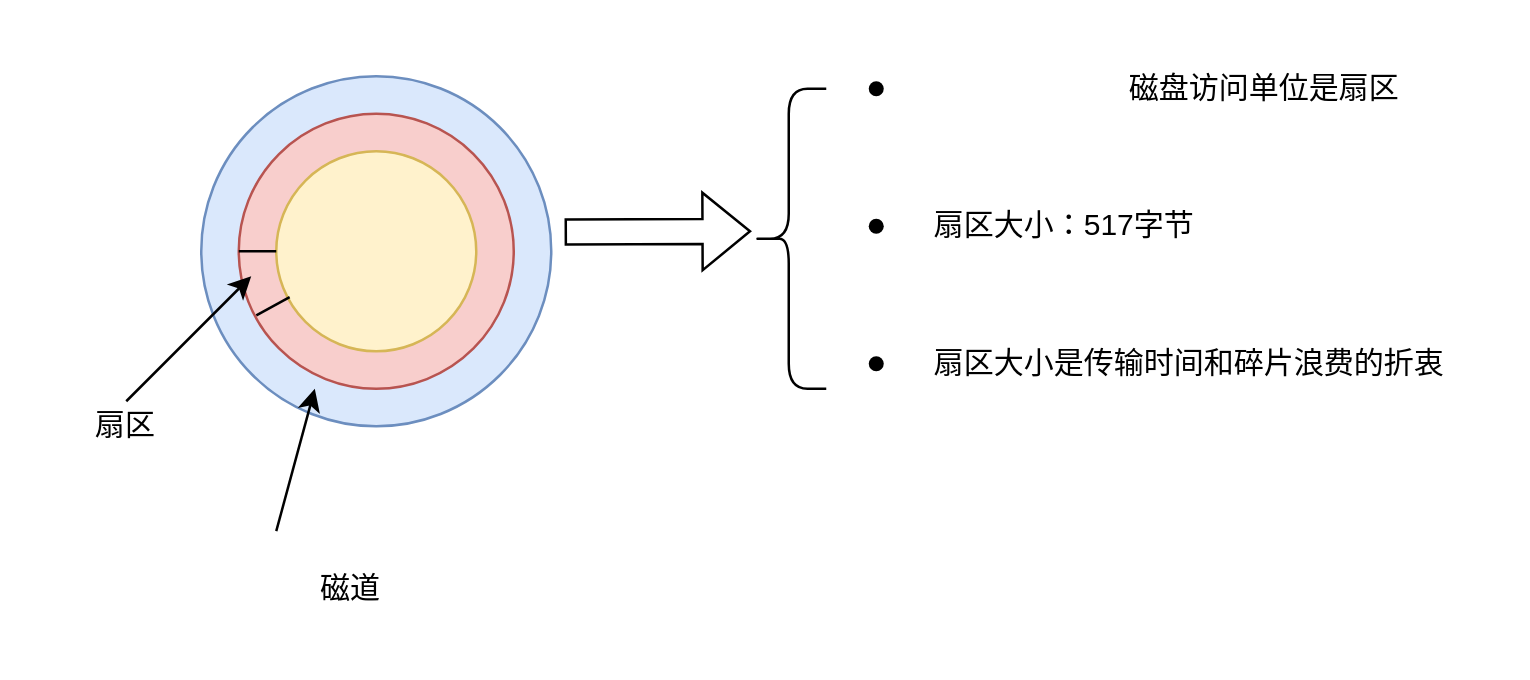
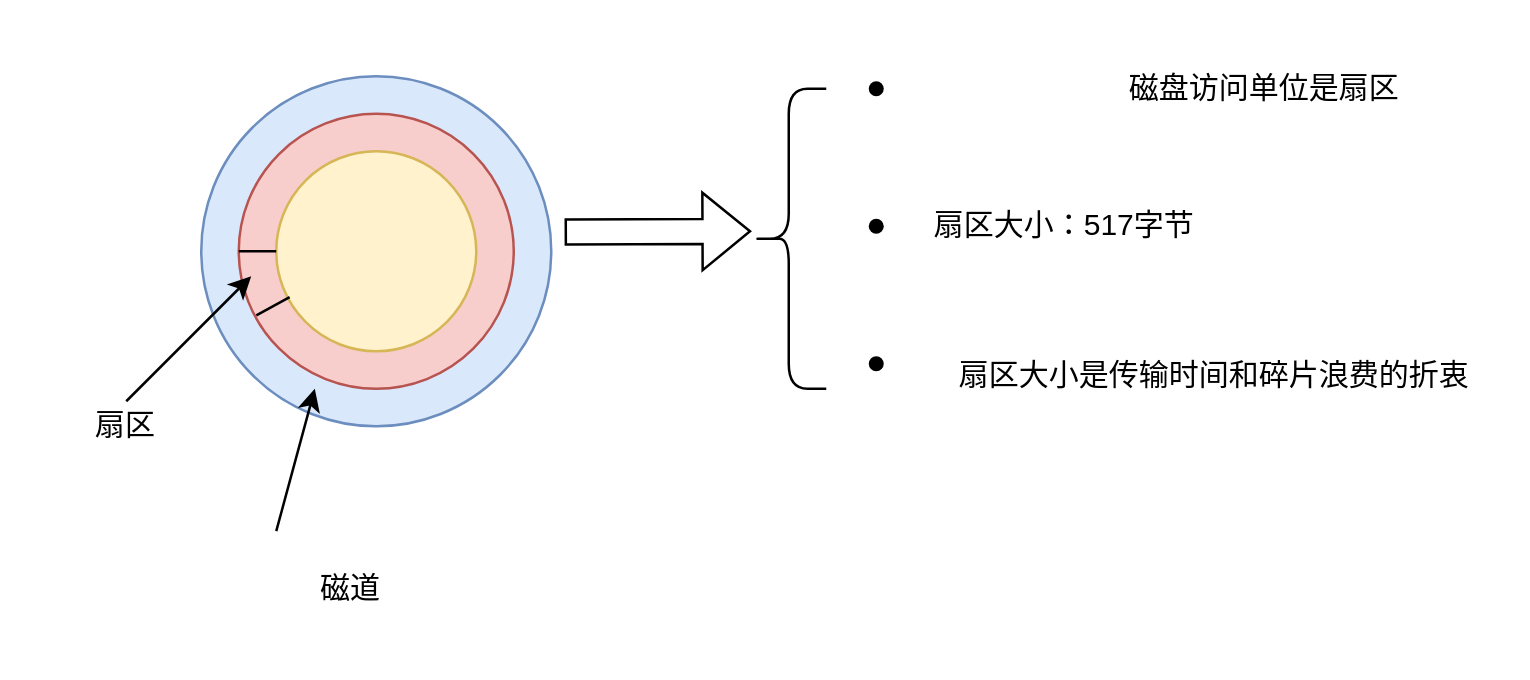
(1189, 364) -> (1214, 376)
